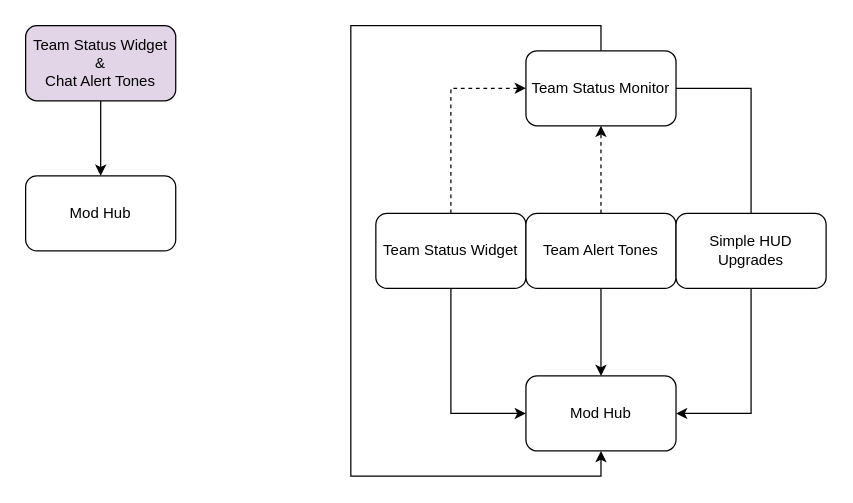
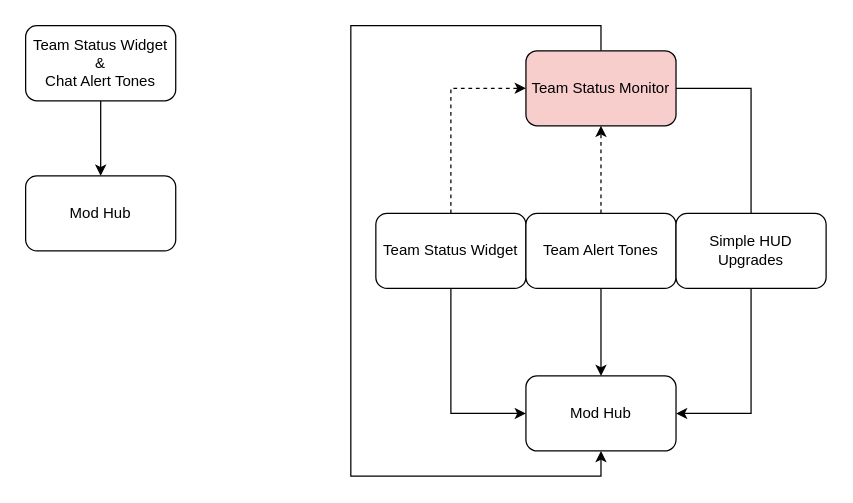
(101, 63) -> (101, 63)
(601, 88) -> (601, 88)
